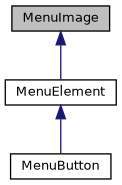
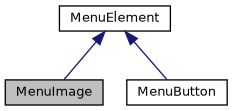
(61, 62) -> (80, 61)
